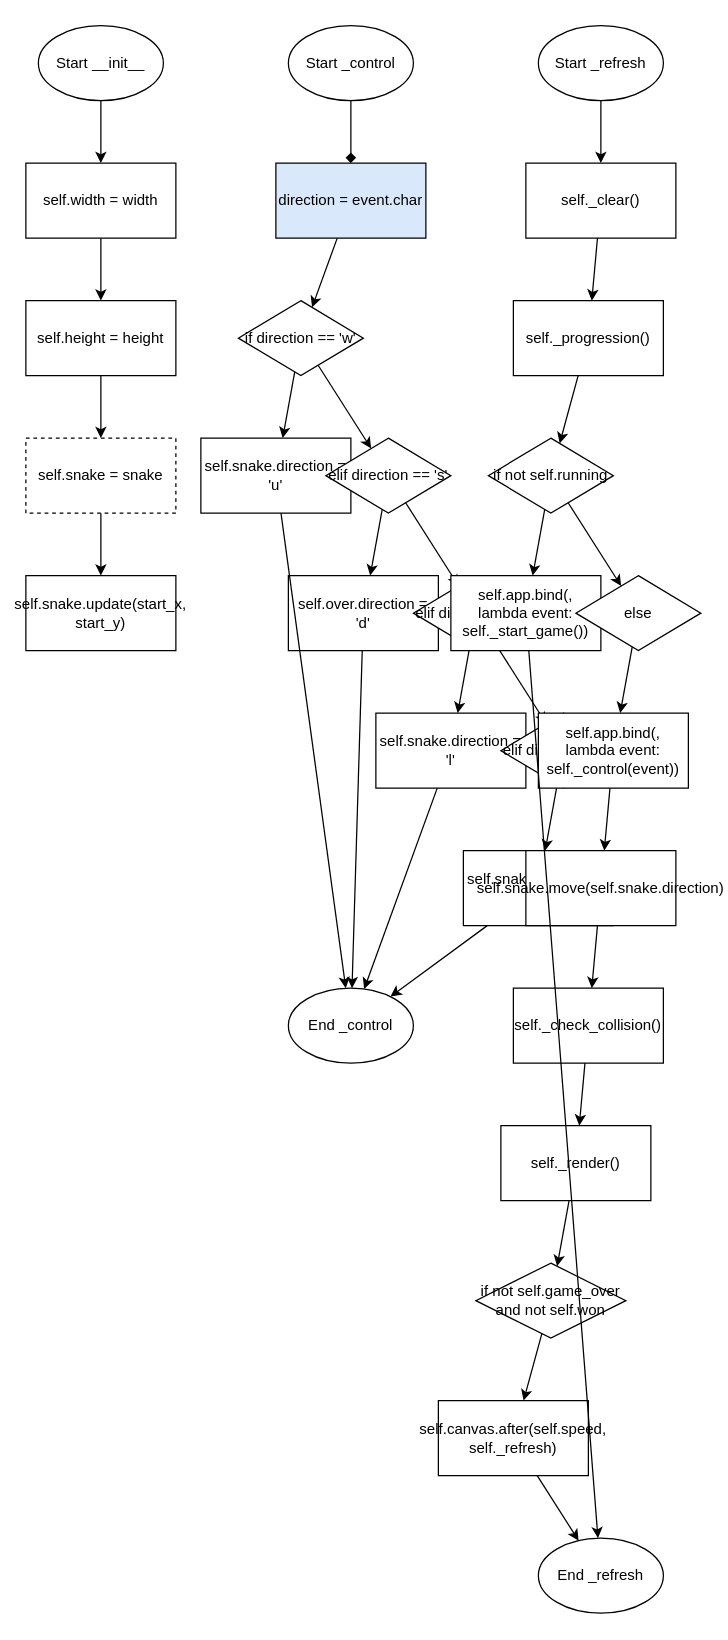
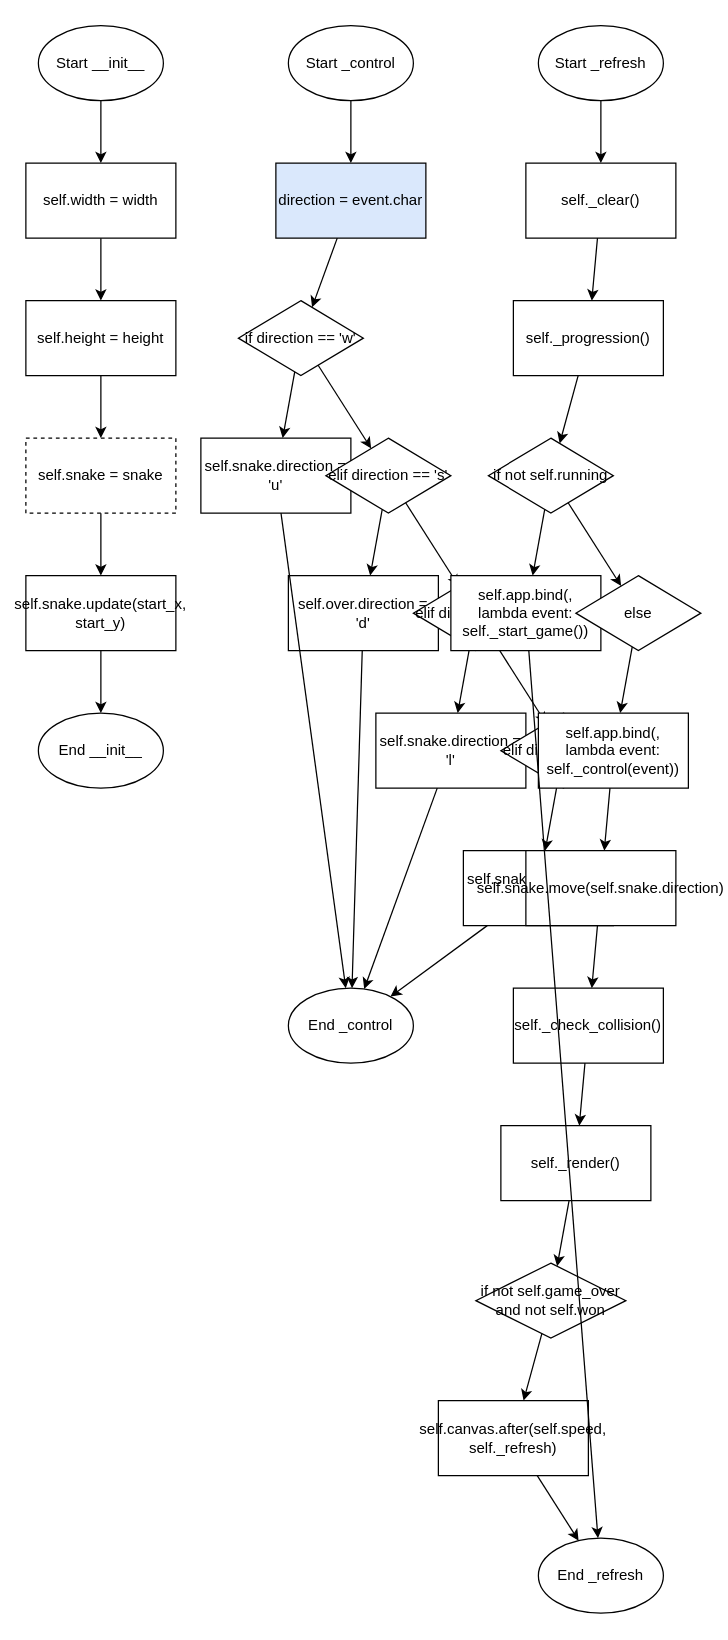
(351, 152) -> (351, 153)
none -> (101, 678)
none -> (101, 751)
